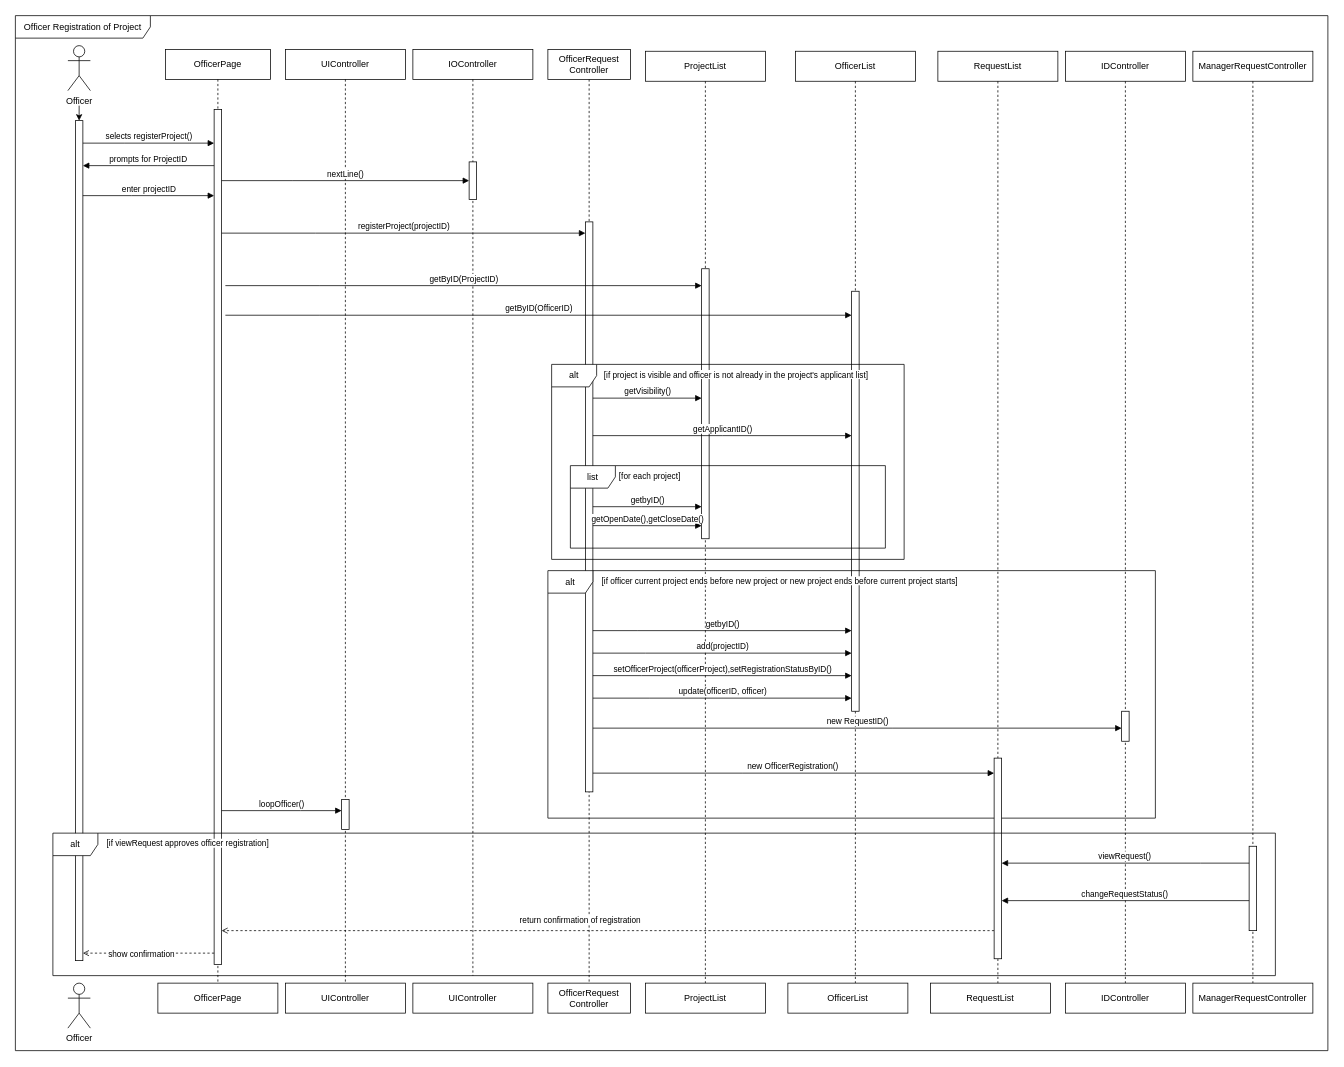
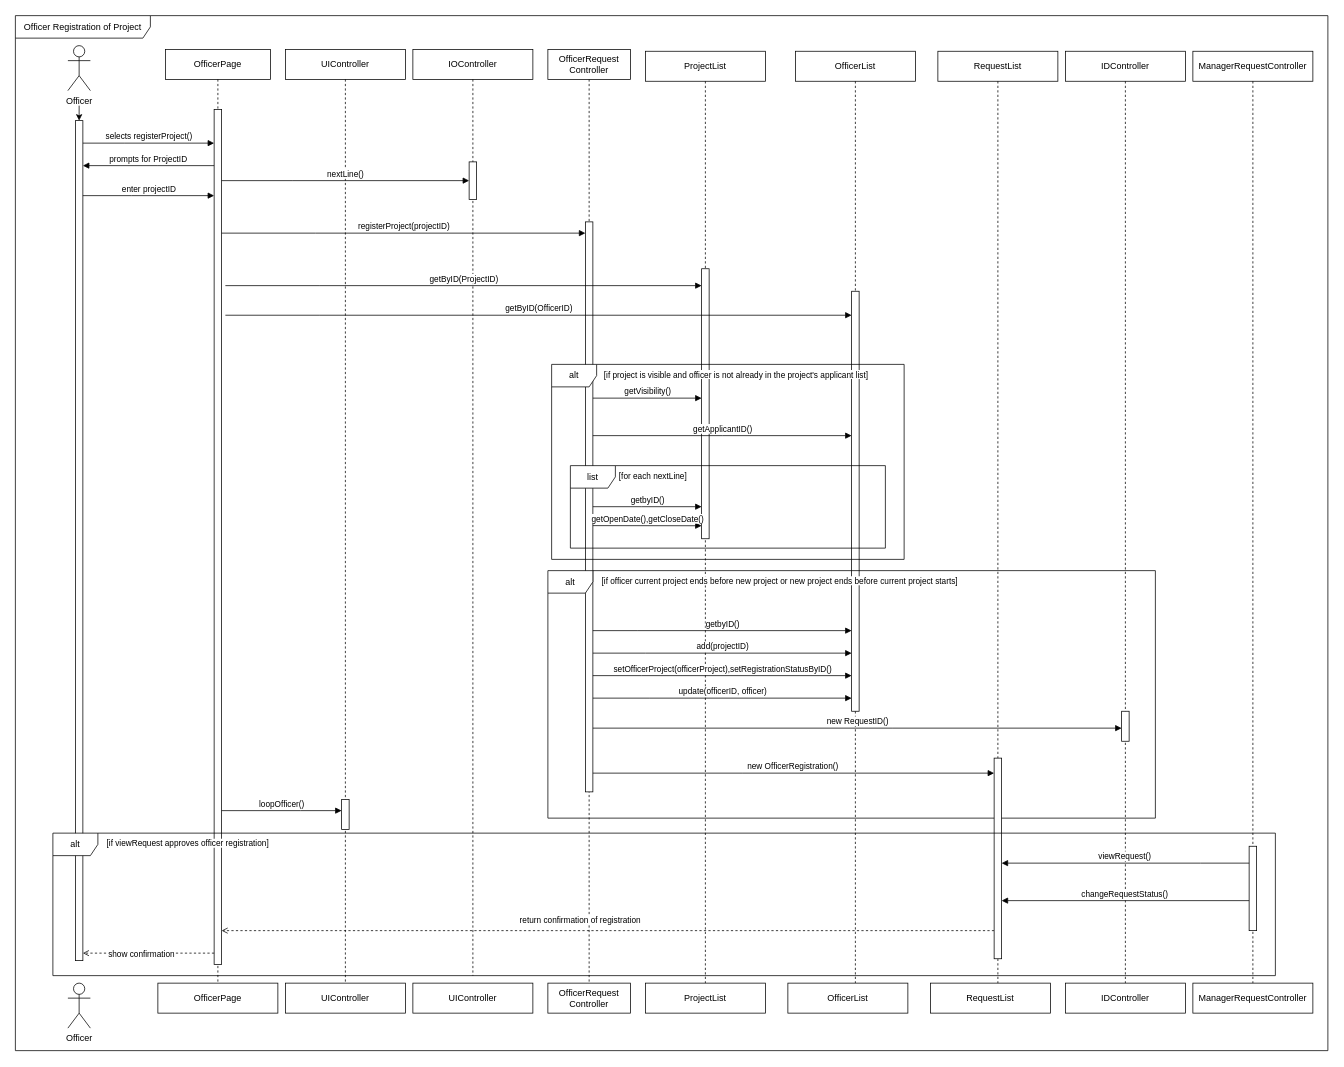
(660, 476) -> (661, 476)
